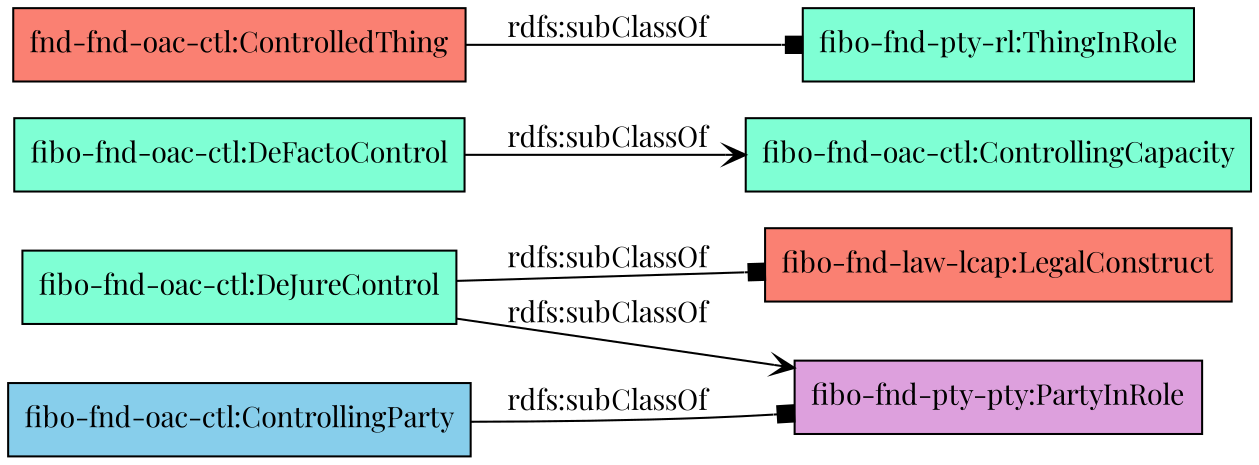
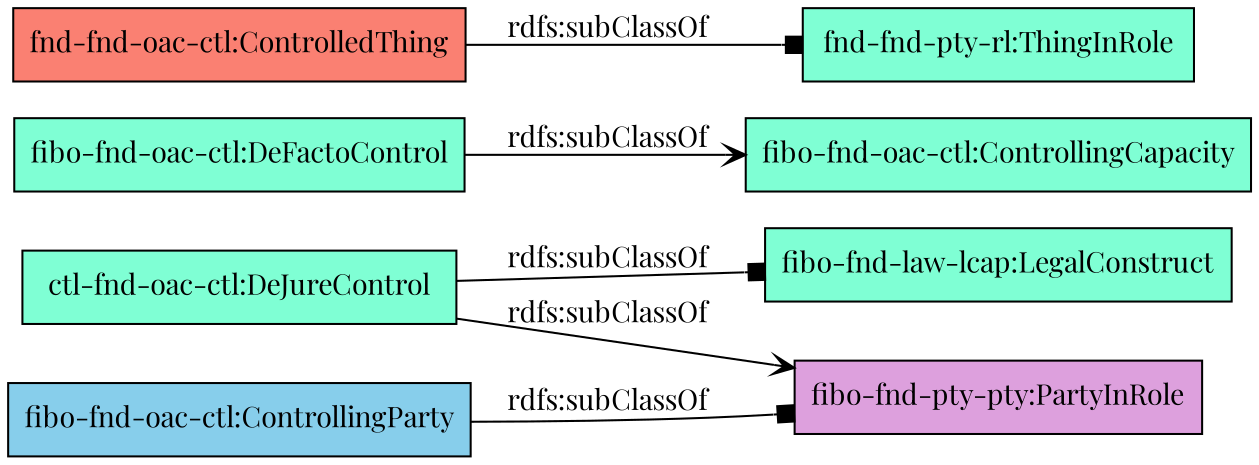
(998, 45) -> (998, 45)
(998, 265) -> (998, 265)
(239, 287) -> (239, 287)
